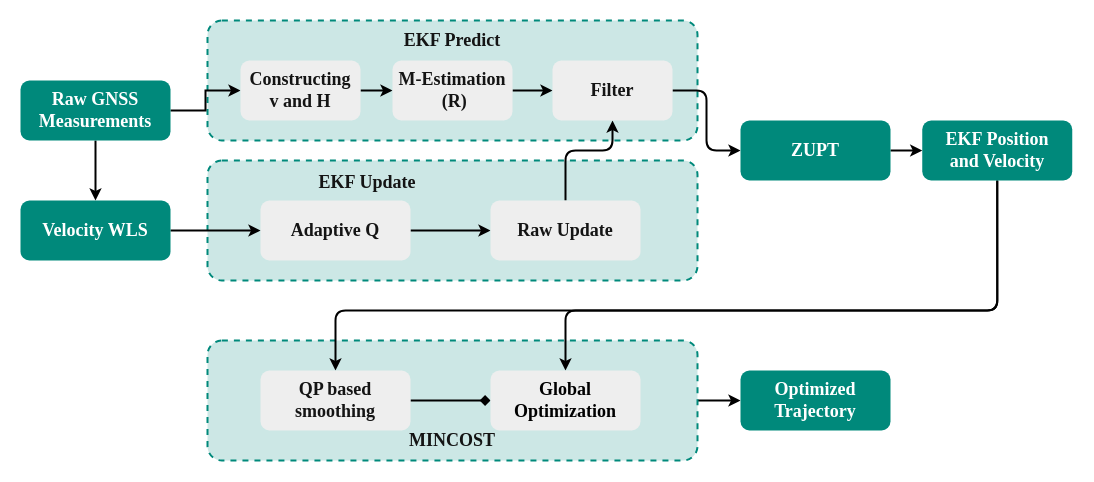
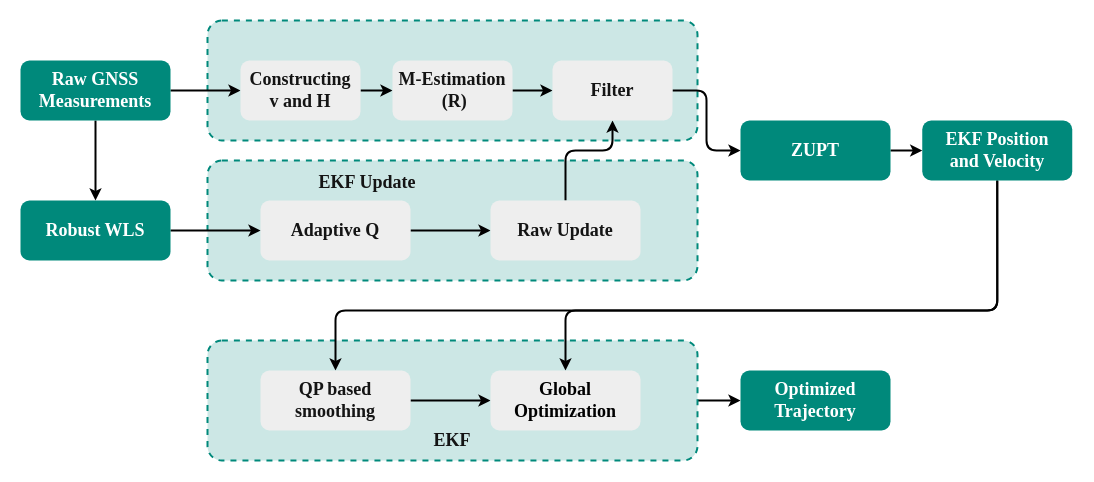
(453, 41) -> none
(96, 111) -> (96, 91)
(96, 231) -> (96, 231)
(479, 401) -> (480, 401)
(453, 441) -> (453, 441)
